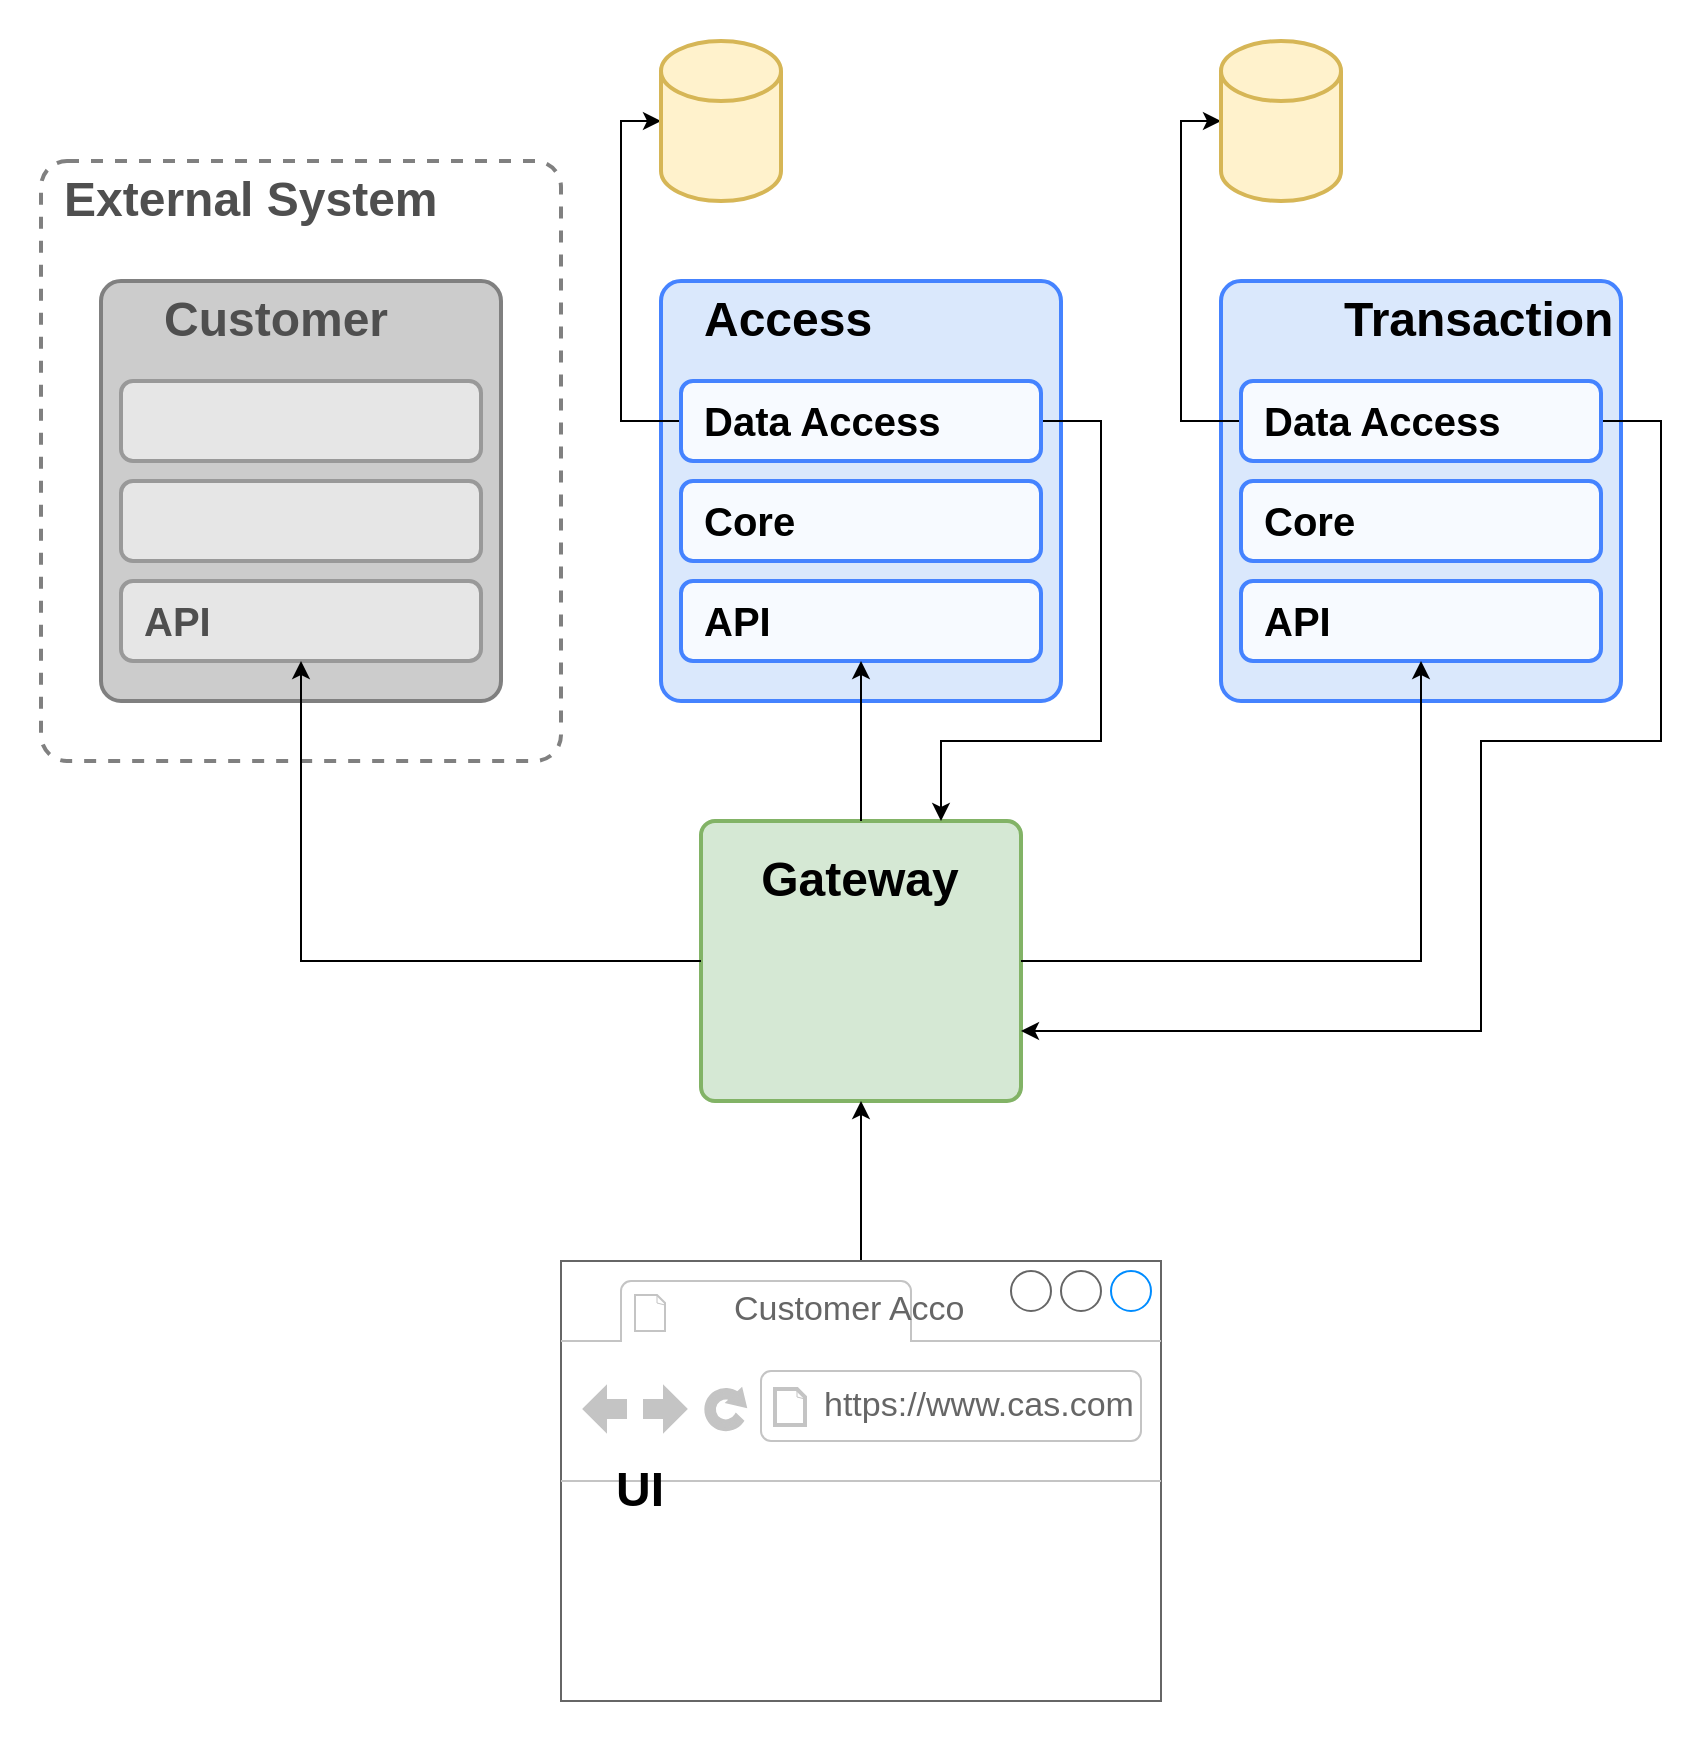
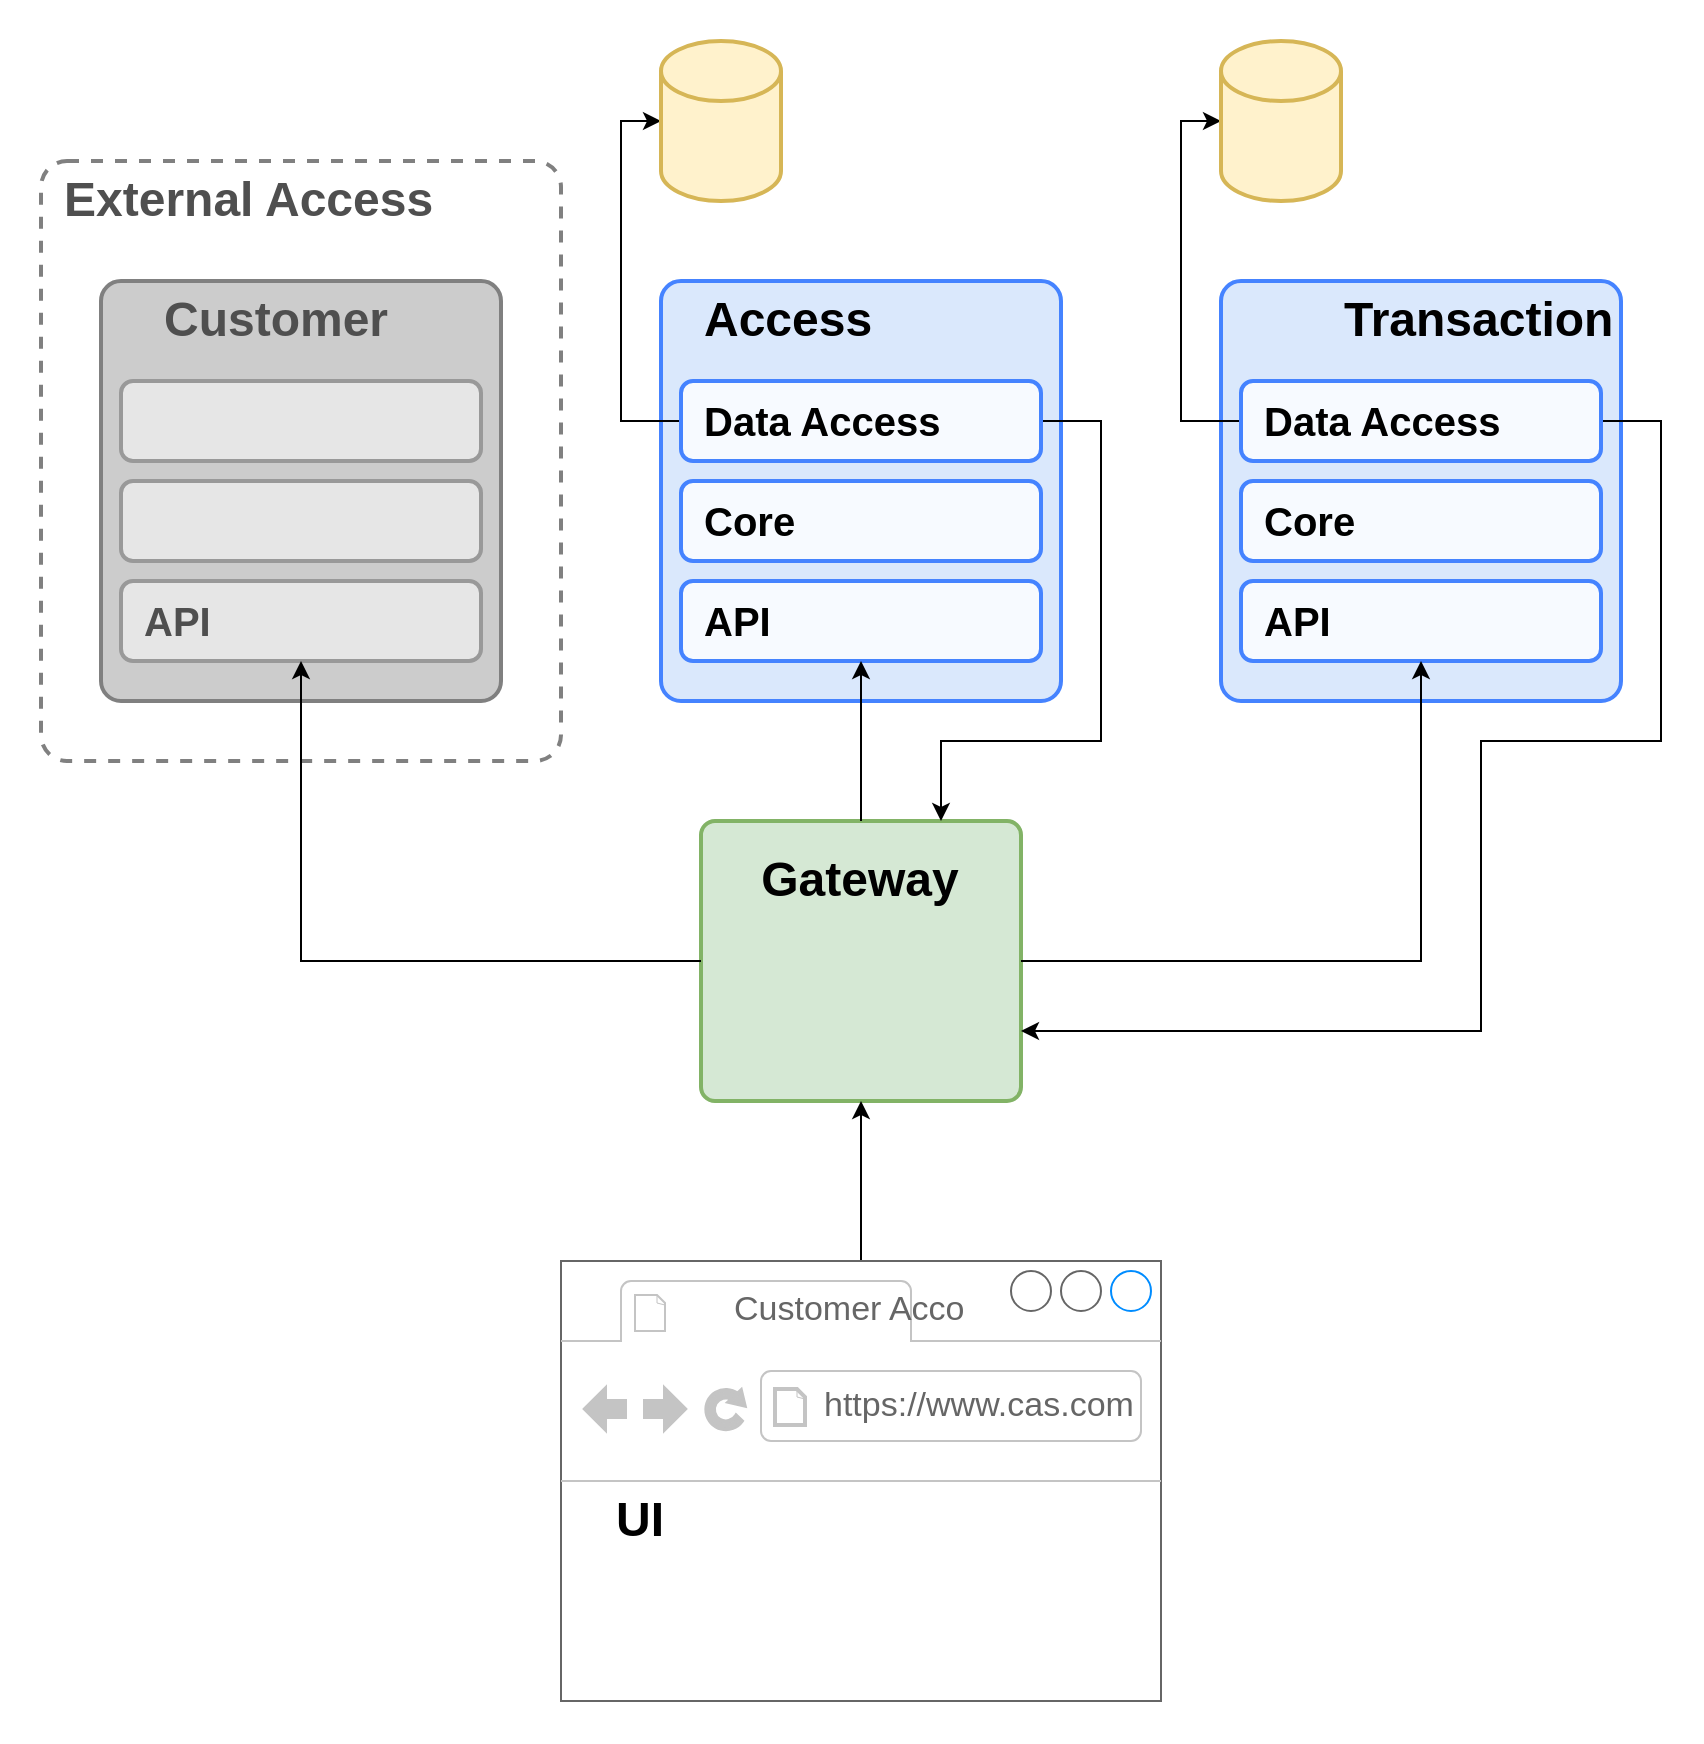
(160, 201) -> (160, 201)
(641, 1491) -> (641, 1521)
